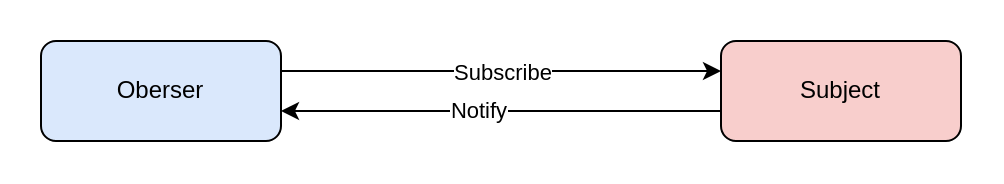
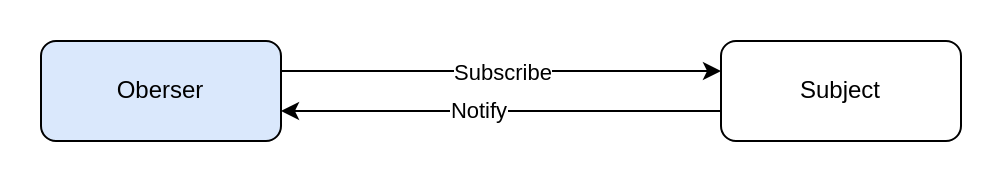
(841, 91) -> (841, 91)
